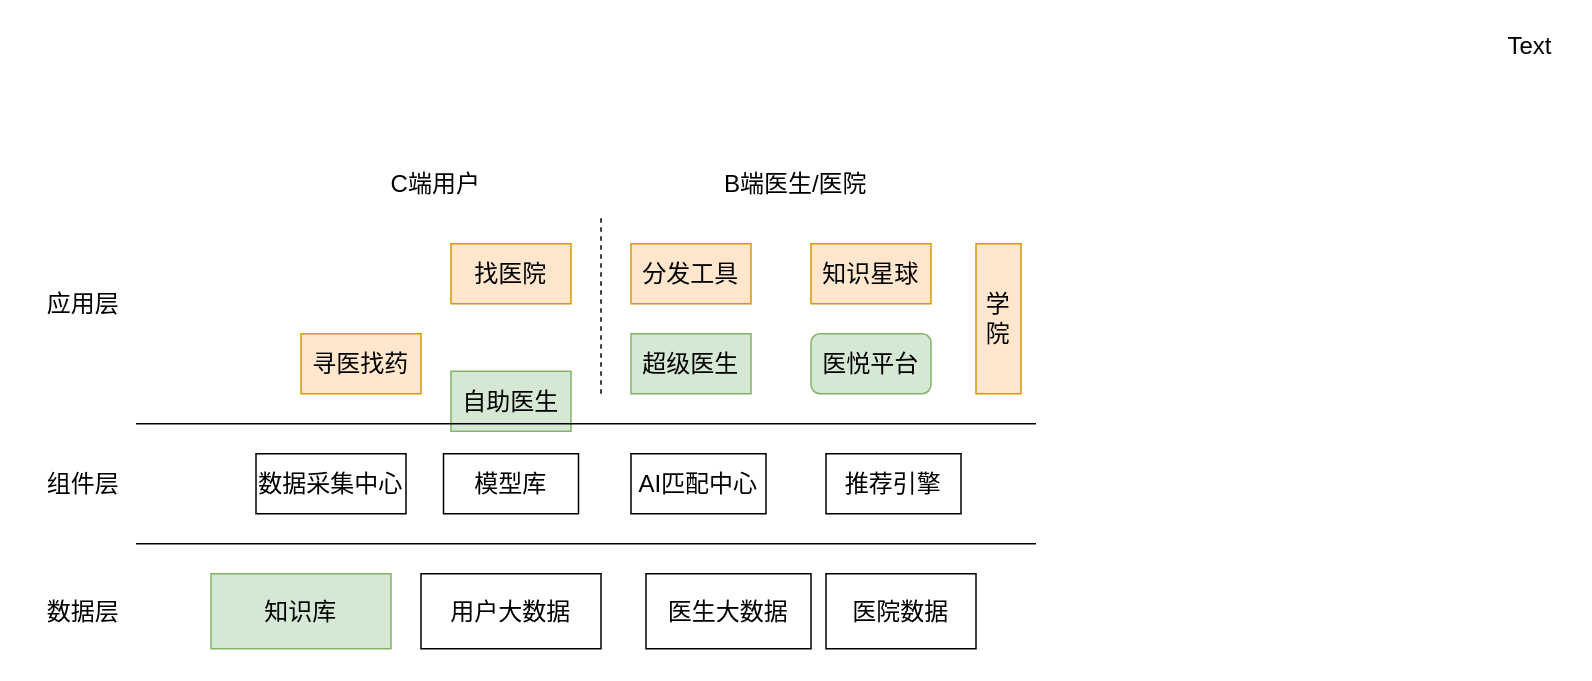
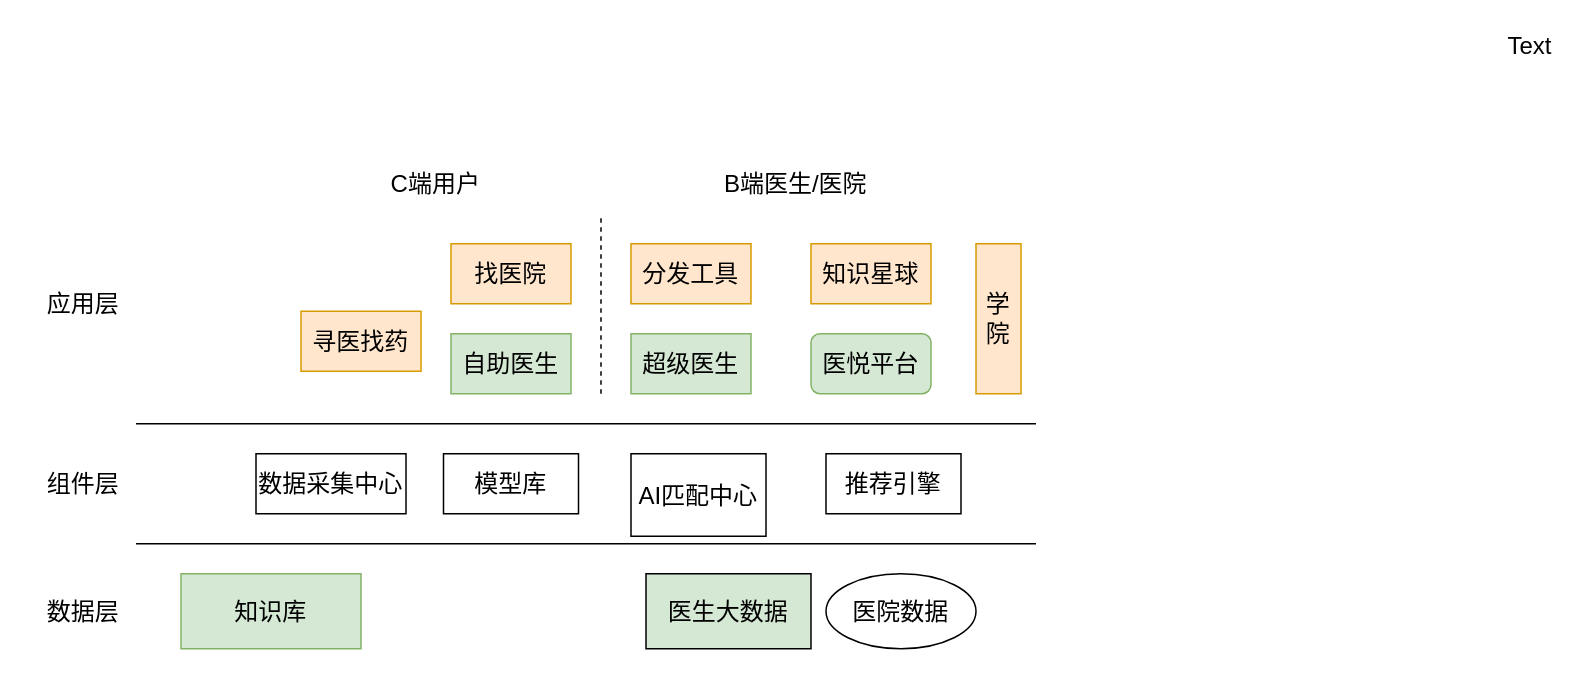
(361, 364) -> (361, 341)
(511, 401) -> (511, 364)
(698, 484) -> (698, 495)
(301, 611) -> (271, 611)
(511, 611) -> none
(728, 611) -> (728, 611)
(901, 611) -> (901, 611)
